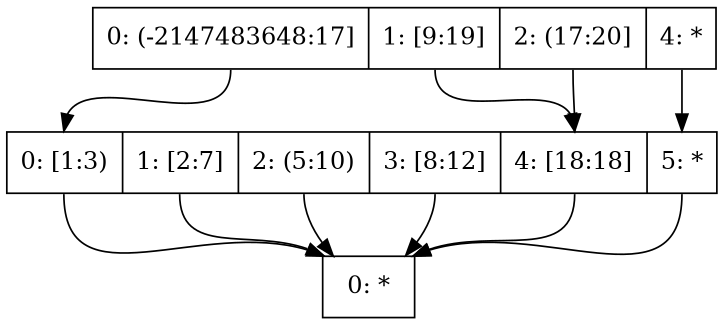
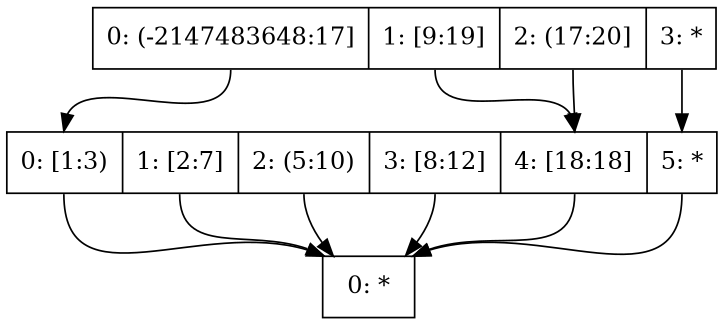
(681, 37) -> (681, 37)
